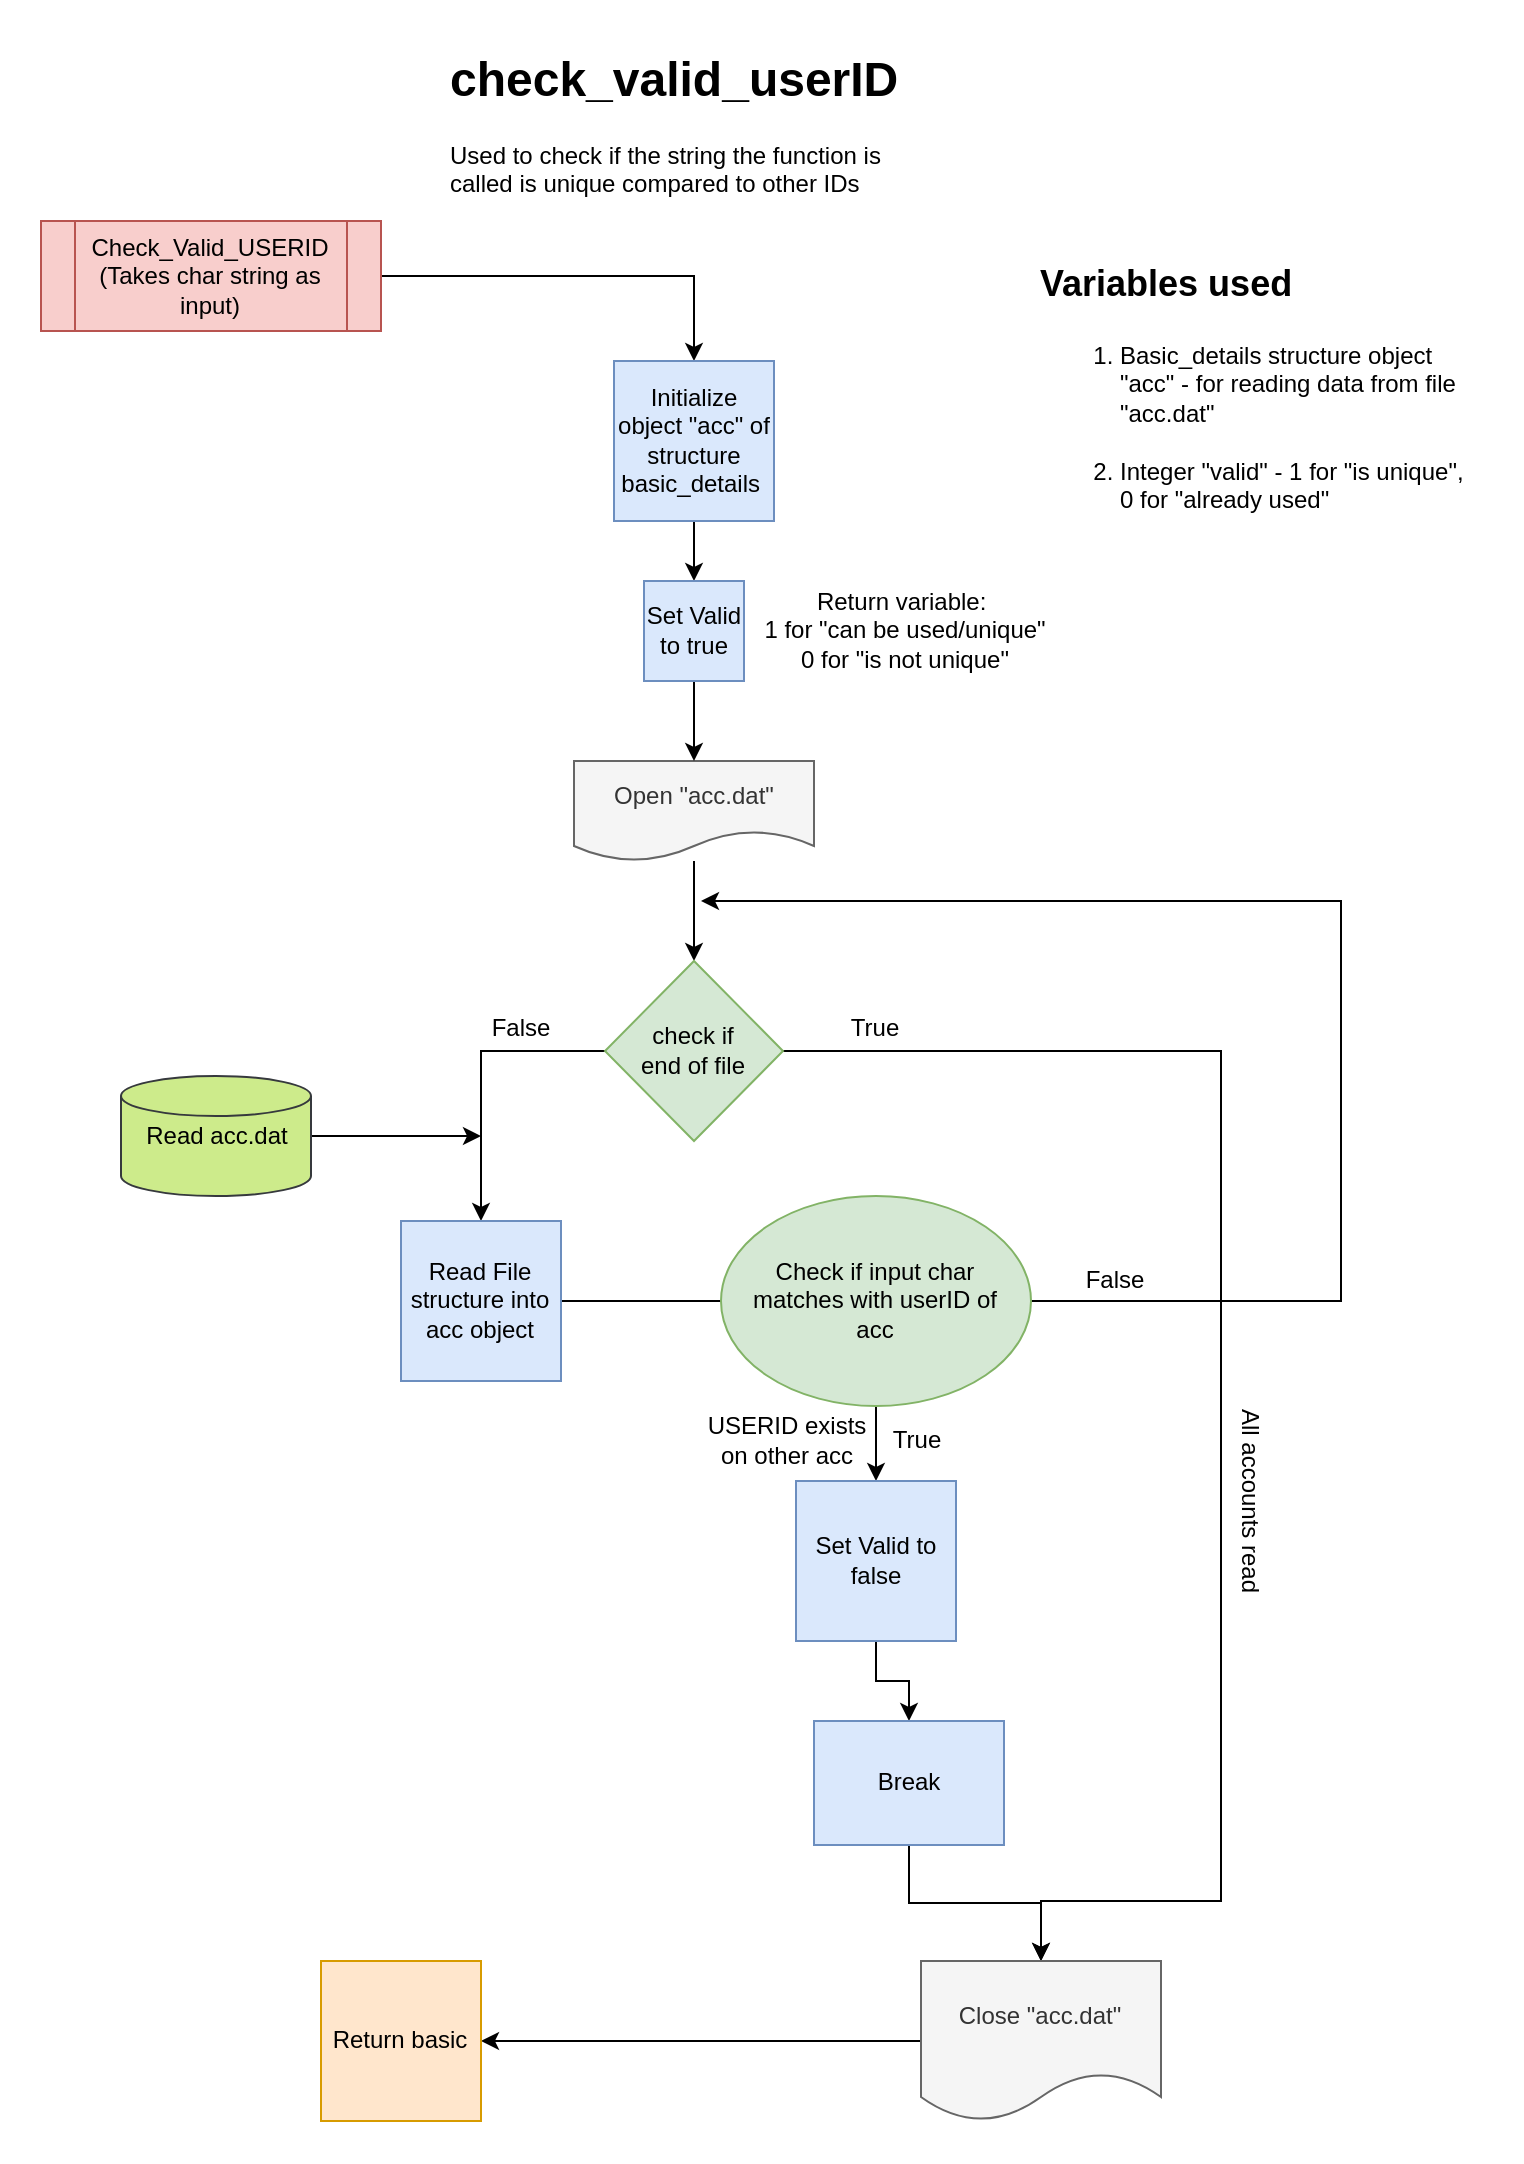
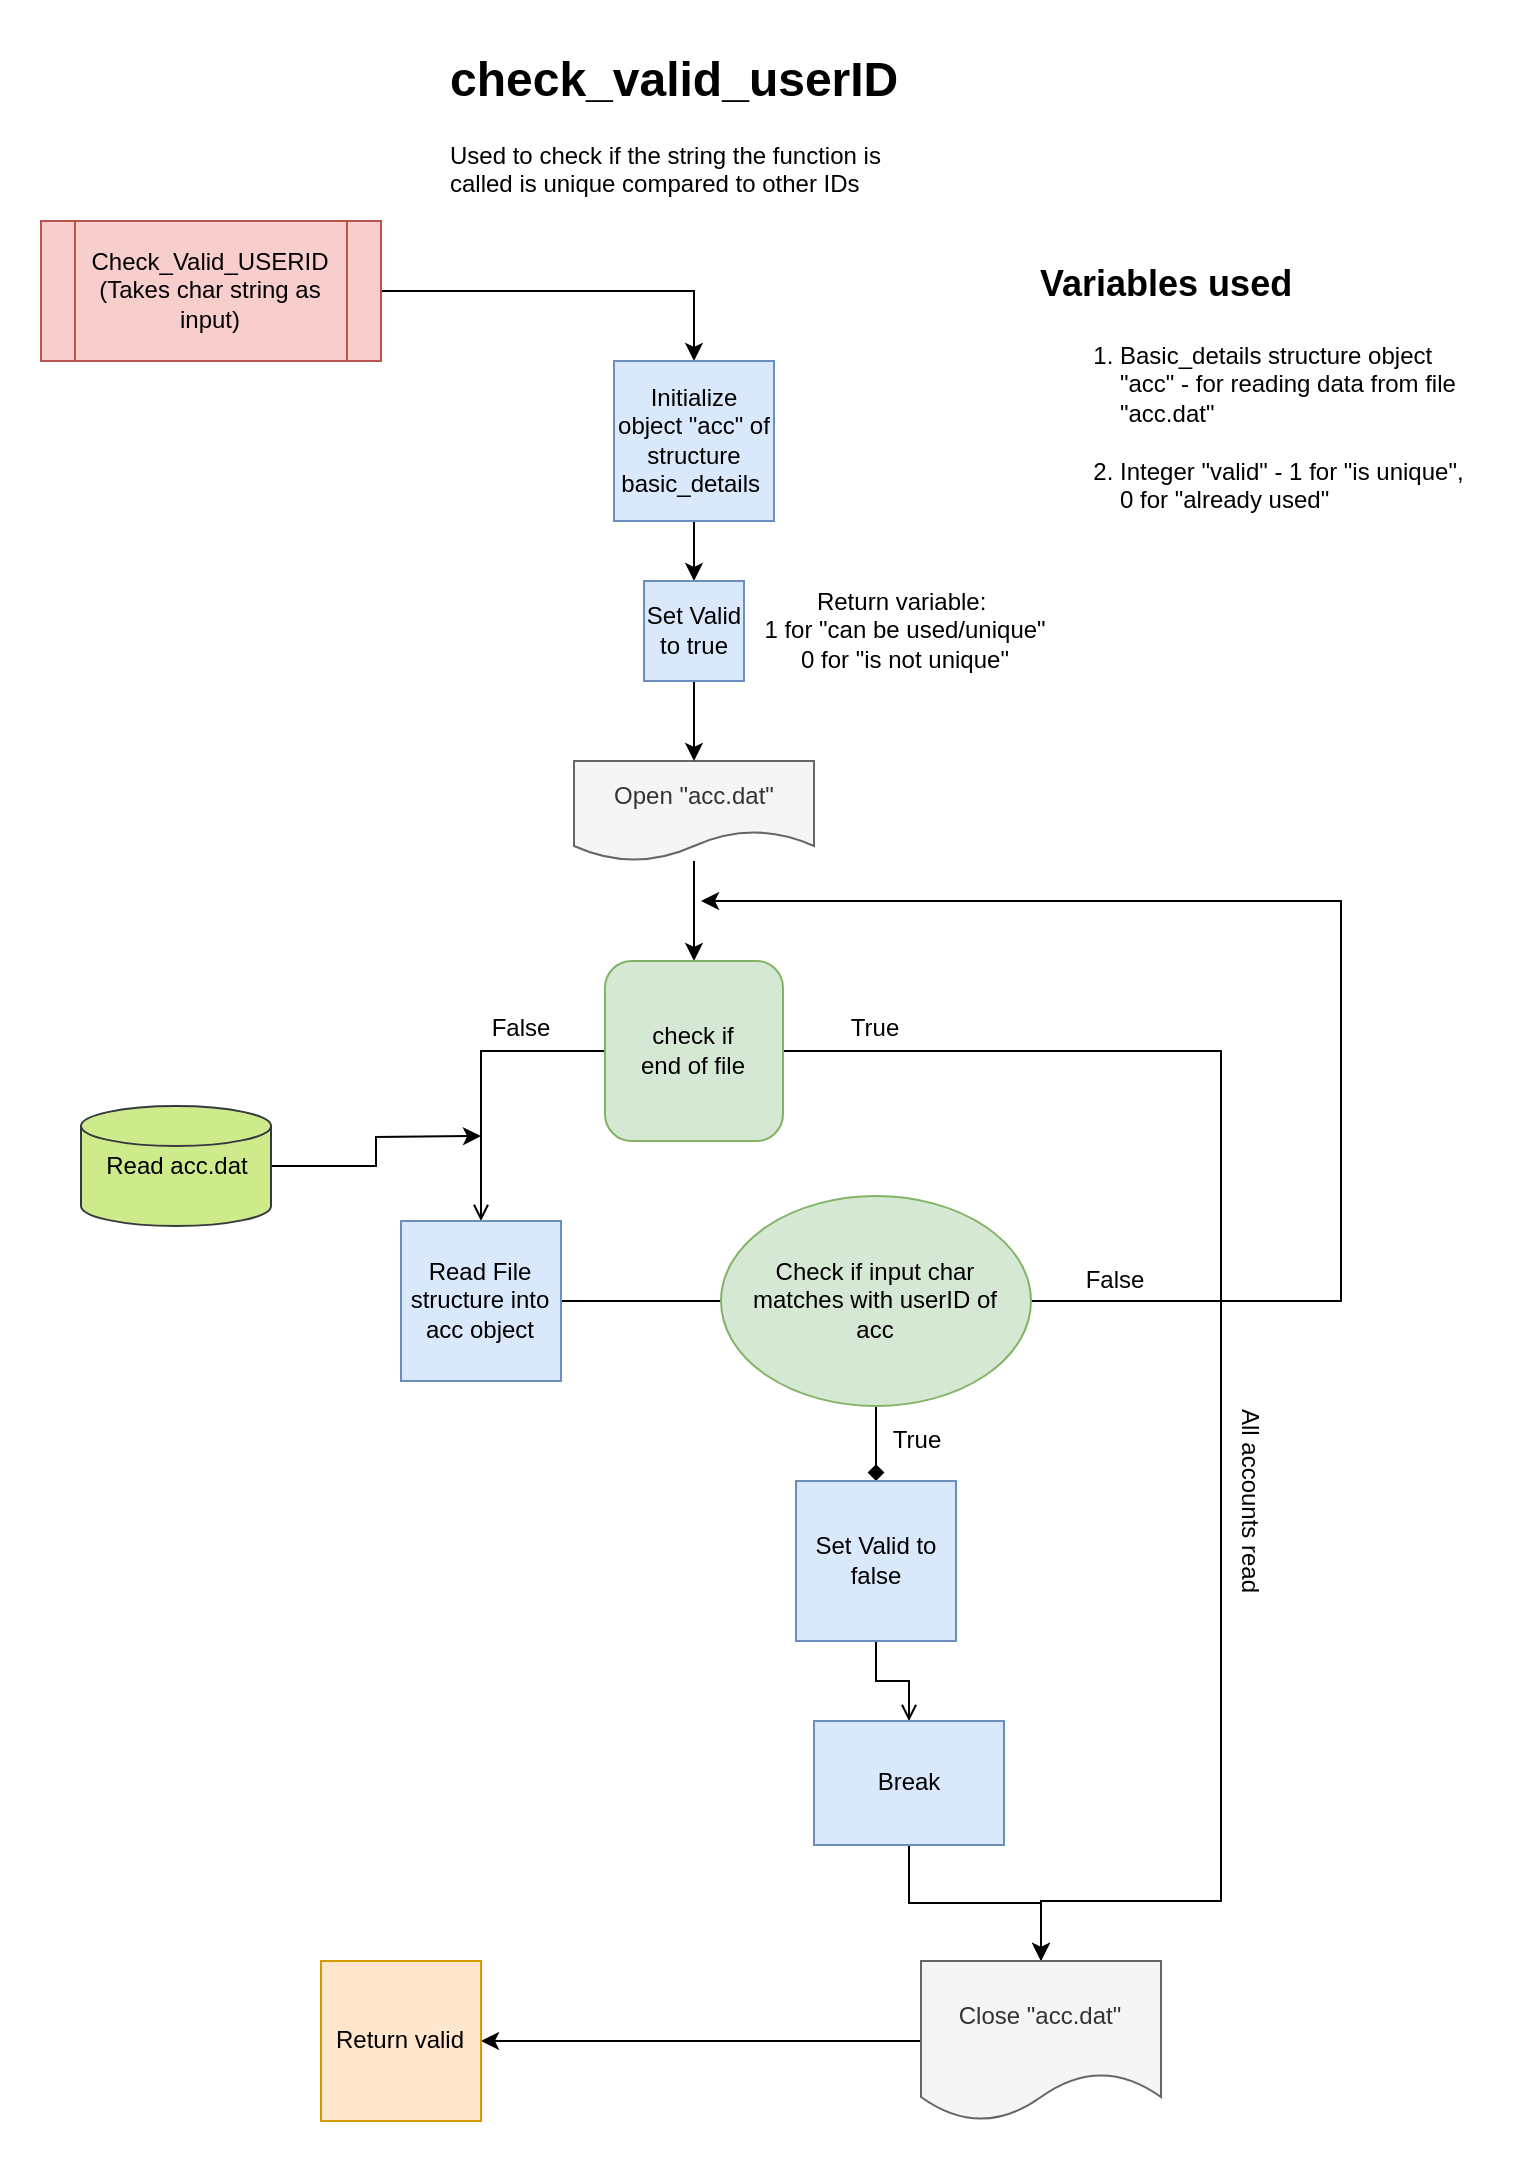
(211, 276) -> (211, 291)
(694, 1051) -> (694, 1051)
(216, 1136) -> (176, 1166)
(481, 1206) -> (481, 1208)
(786, 1441) -> none
(876, 1466) -> (876, 1465)
(909, 1706) -> (909, 1709)
(401, 2041) -> (401, 2041)
